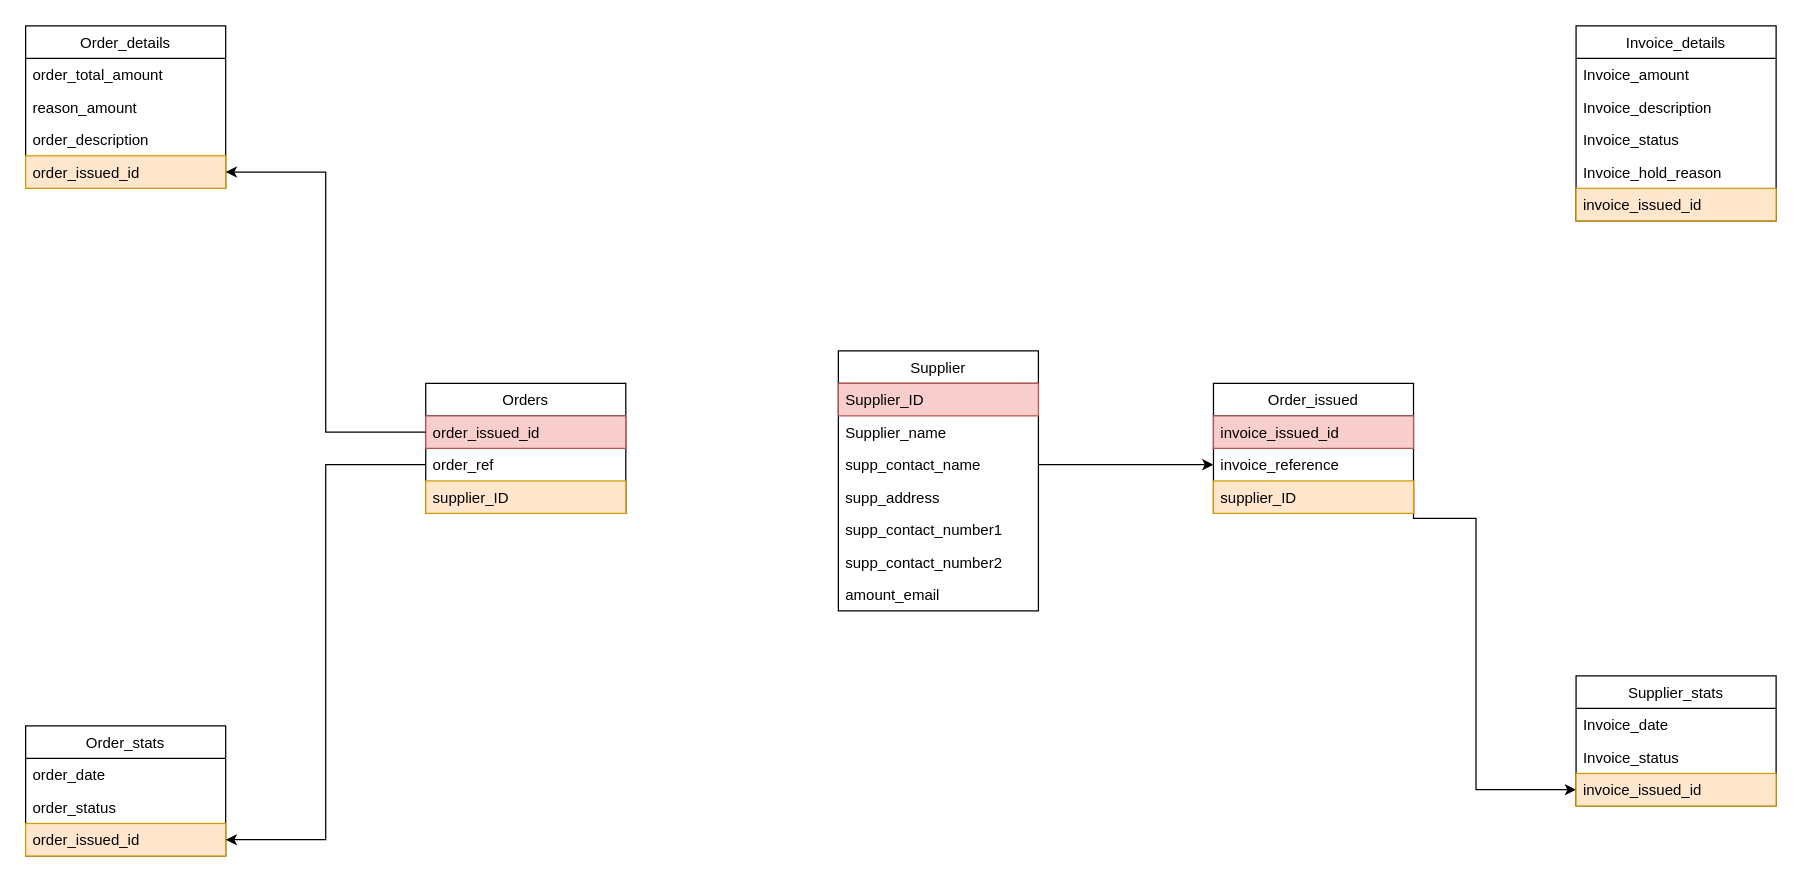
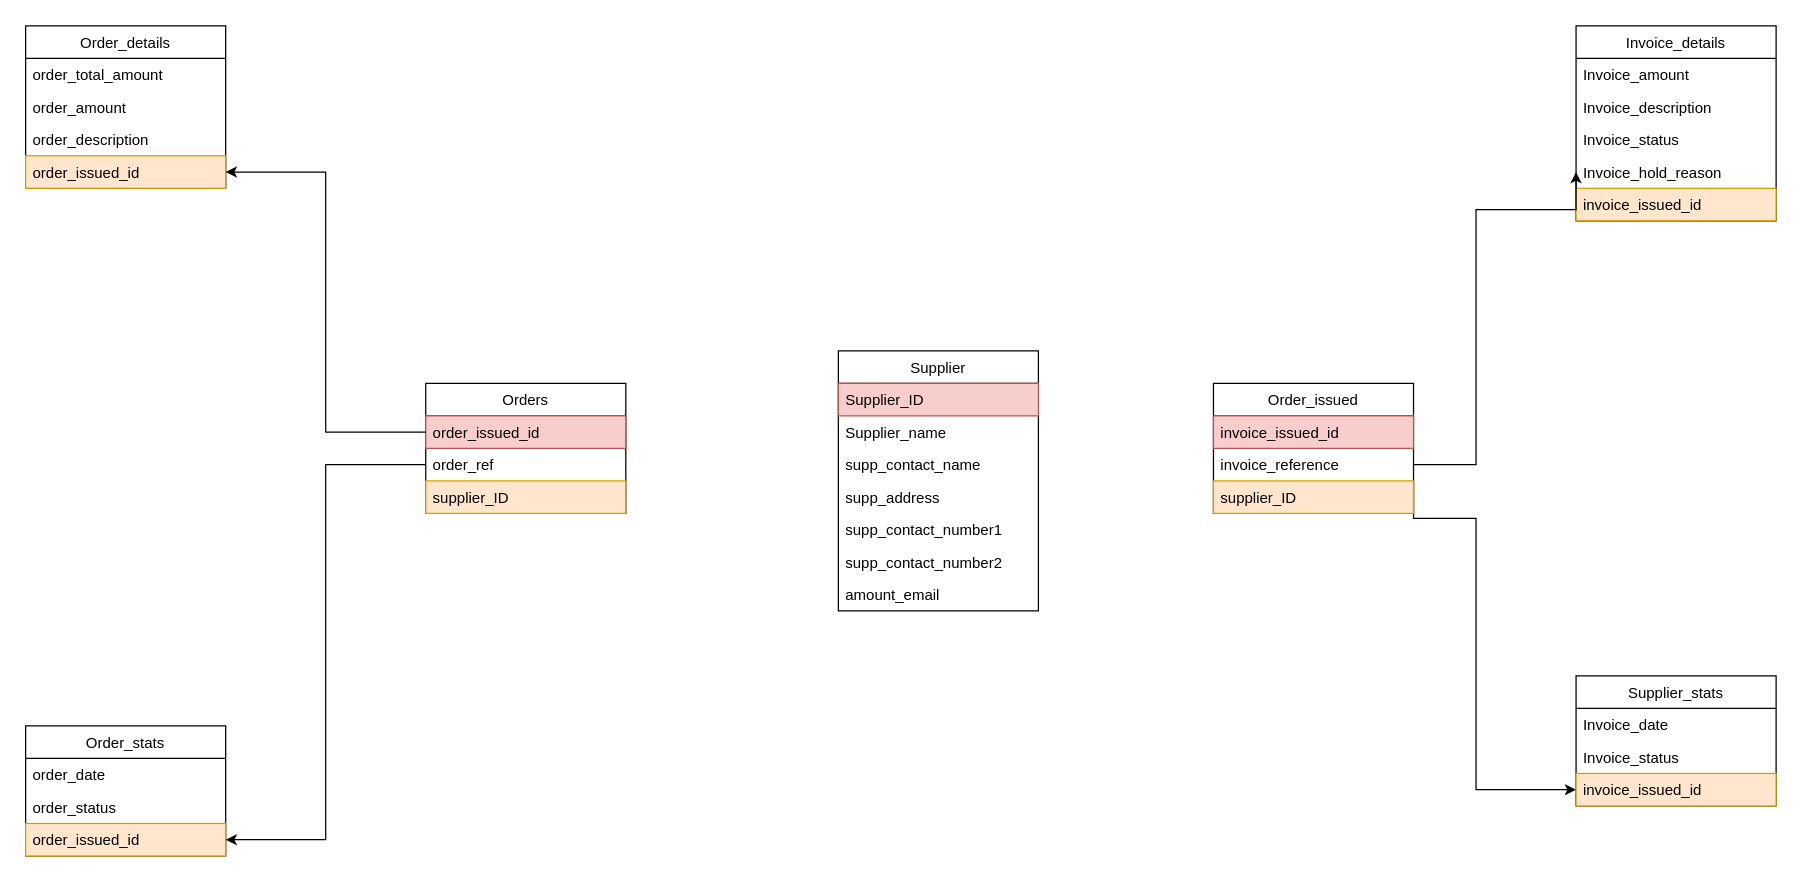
(87, 108) -> (83, 108)
none -> (1476, 318)
(1122, 464) -> none
